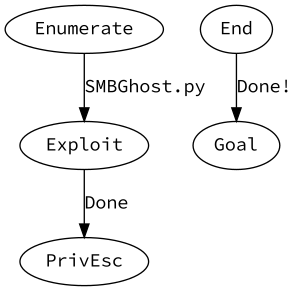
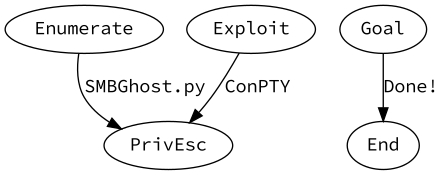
(84, 81) -> (82, 93)
(236, 81) -> (383, 81)
(107, 204) -> (258, 87)
